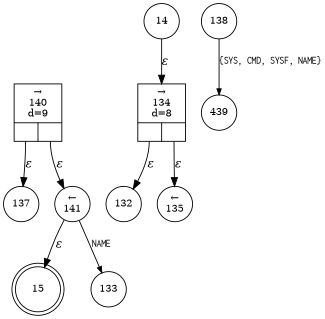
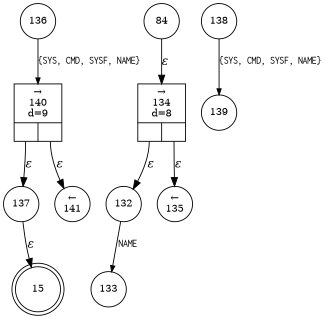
none -> (38, 21)
(162, 21) -> (162, 21)
(219, 113) -> (219, 113)
(55, 239) -> (25, 241)
(89, 244) -> (117, 244)
